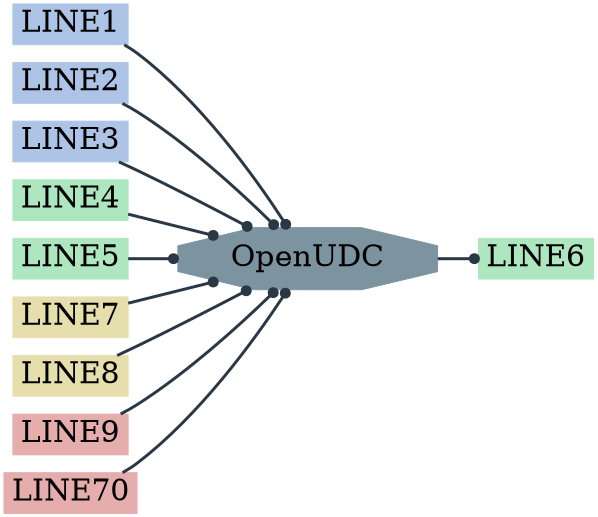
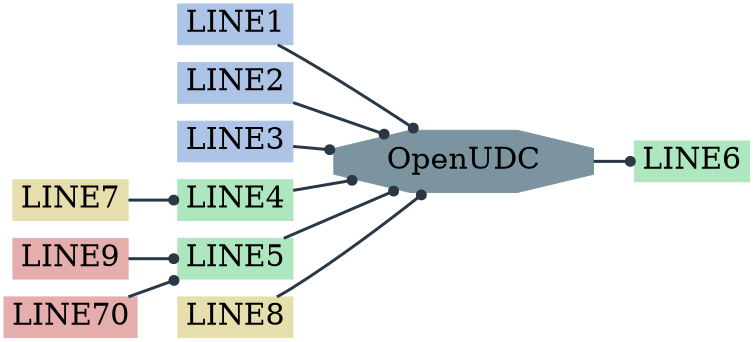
(169, 293) -> (149, 200)
(199, 359) -> (149, 259)
(211, 392) -> (149, 289)
